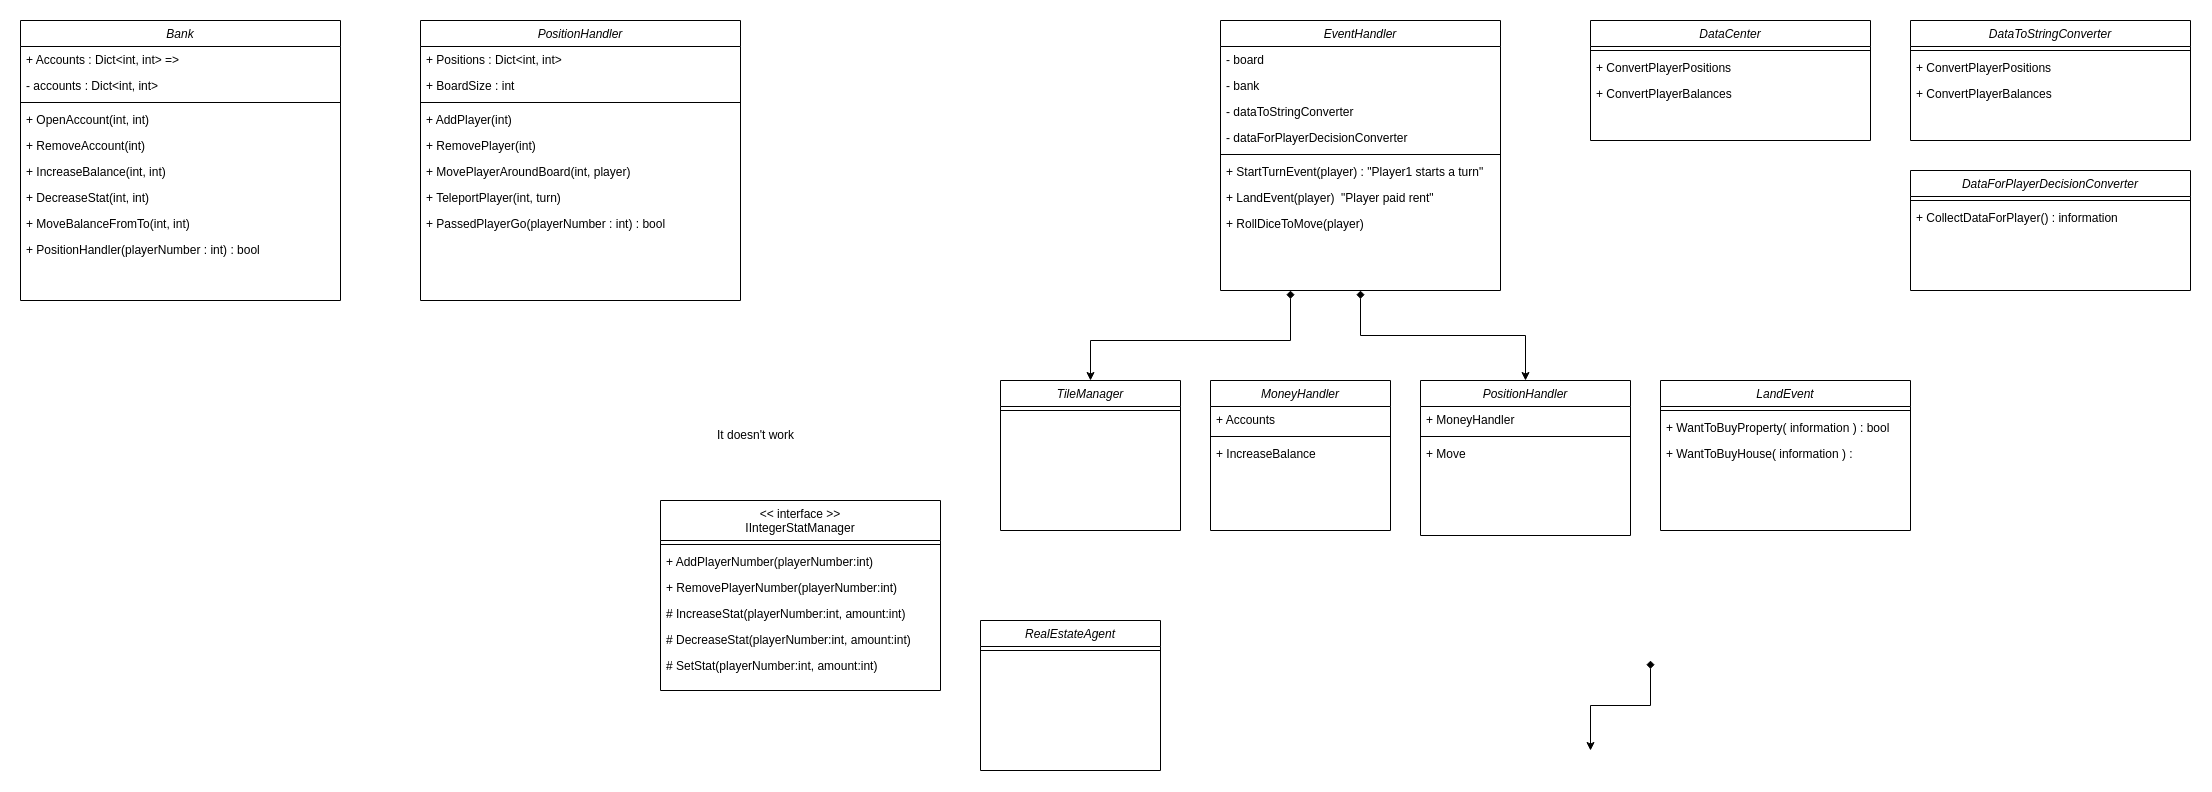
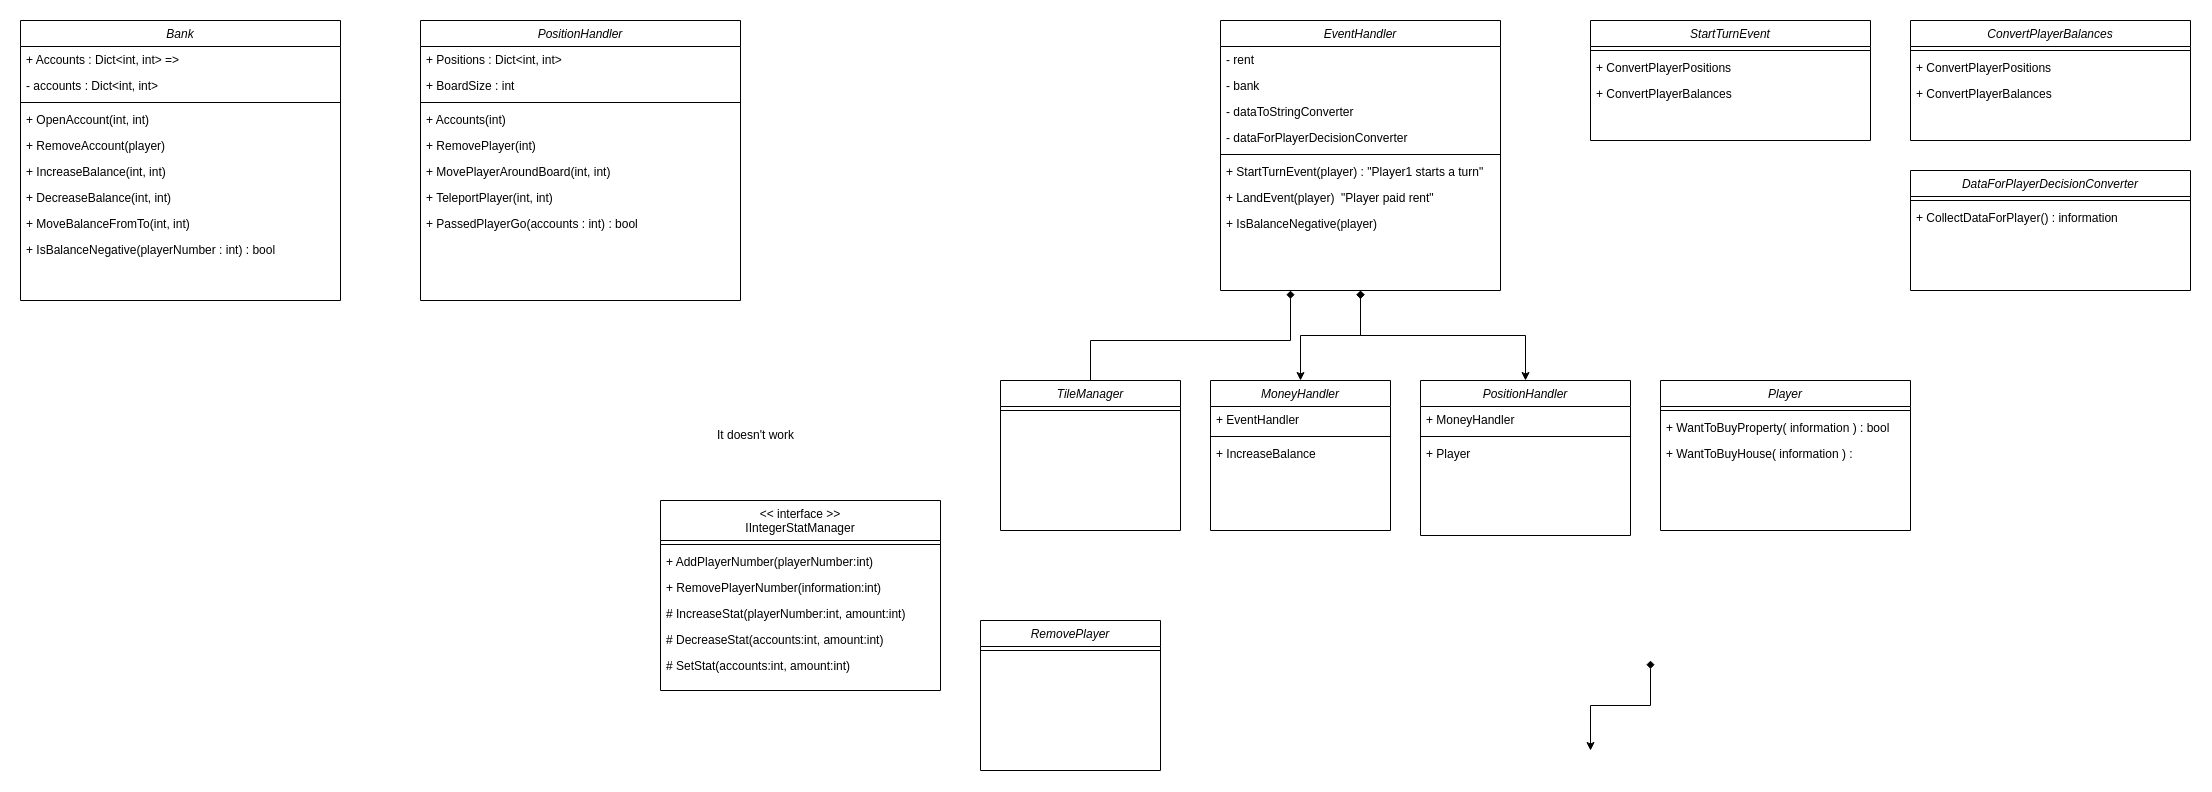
(1730, 34) -> (1730, 34)
(2050, 34) -> (2050, 34)
(1248, 60) -> (1245, 60)
(475, 120) -> (473, 120)
(90, 146) -> (100, 146)
(538, 172) -> (528, 172)
(99, 198) -> (107, 198)
(507, 198) -> (502, 198)
(553, 224) -> (541, 224)
(1299, 224) -> (1310, 224)
(154, 250) -> (162, 250)
none -> (1311, 336)
(1091, 372) -> (1091, 375)
(1785, 394) -> (1785, 394)
(1248, 420) -> (1260, 420)
(1445, 454) -> (1450, 454)
(786, 588) -> (781, 588)
(1070, 634) -> (1070, 634)
(801, 640) -> (789, 640)
(785, 666) -> (773, 666)
